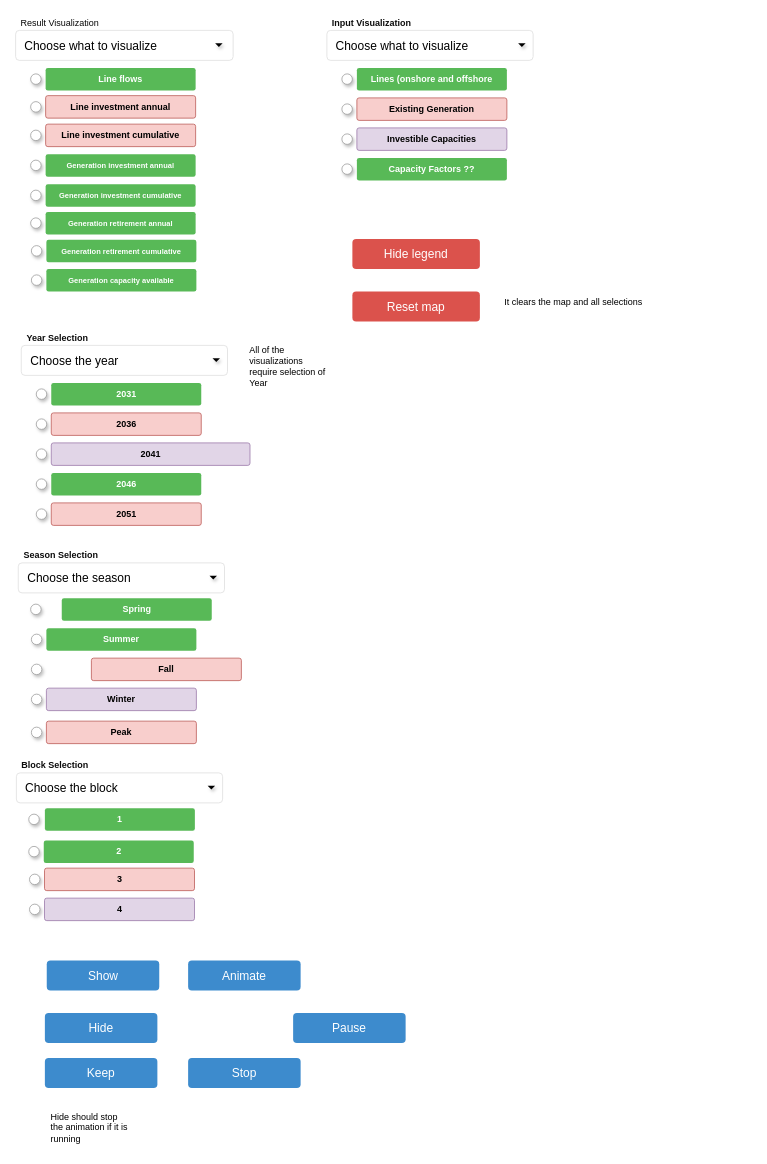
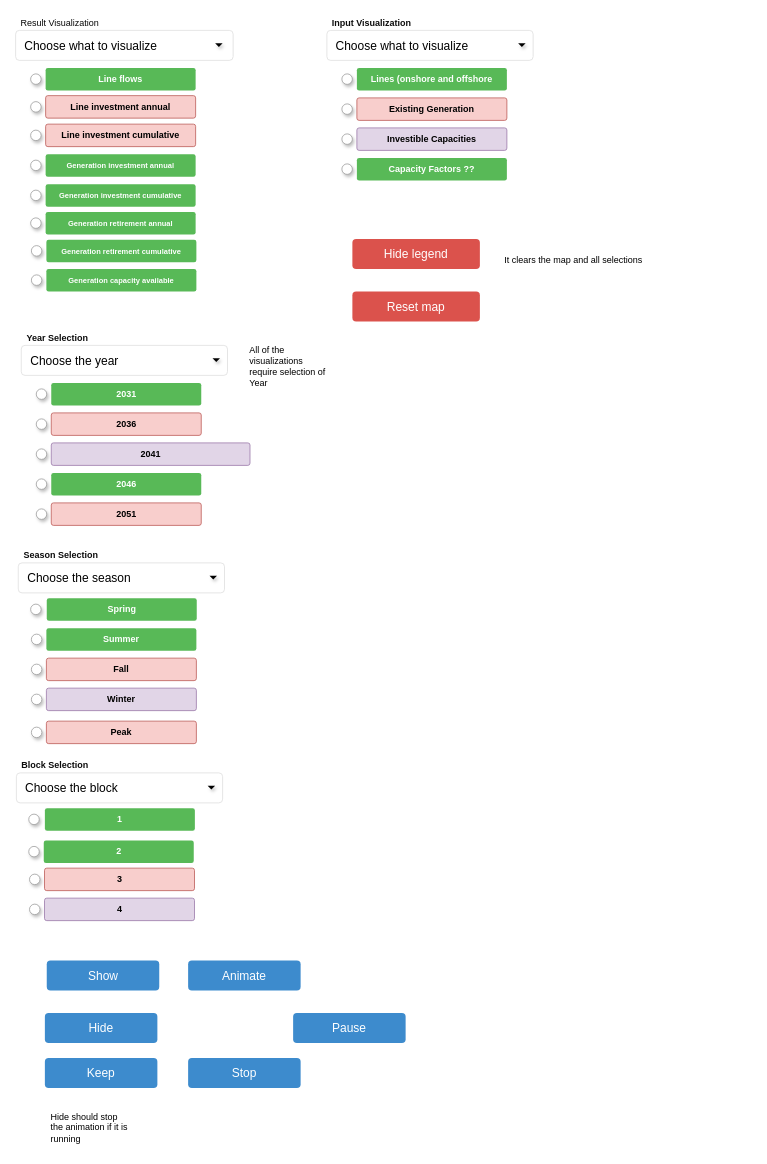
(627, 306) -> (627, 265)
(137, 609) -> (122, 609)
(166, 669) -> (121, 669)
